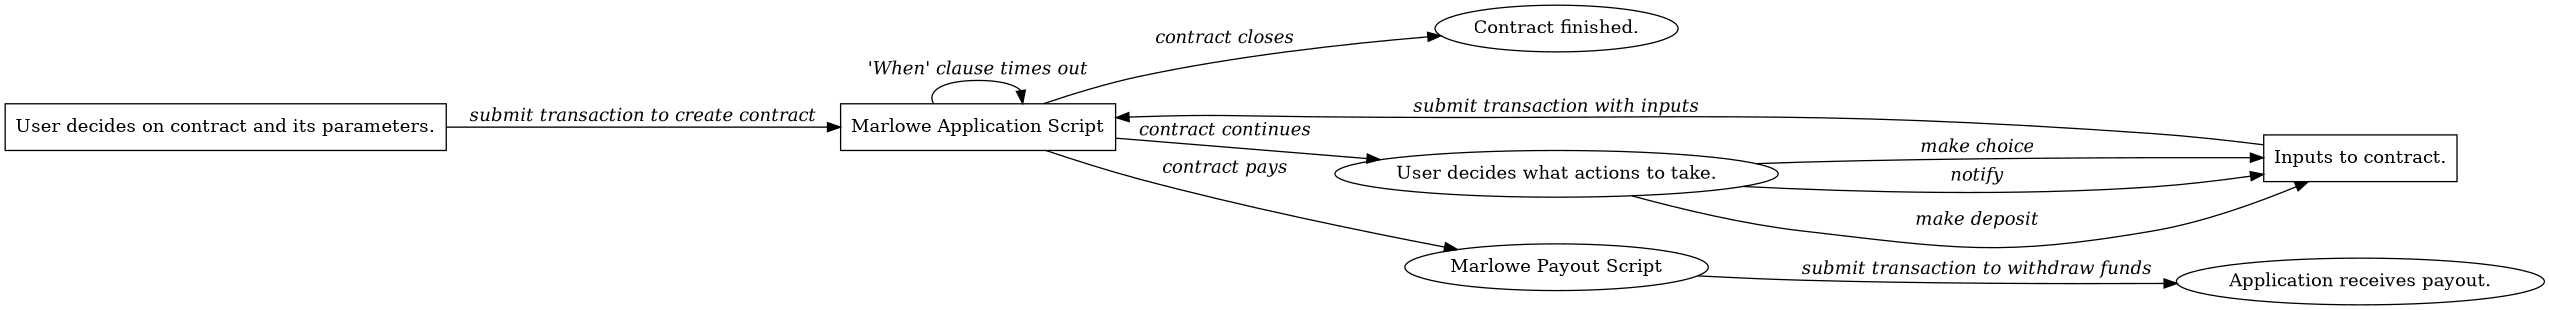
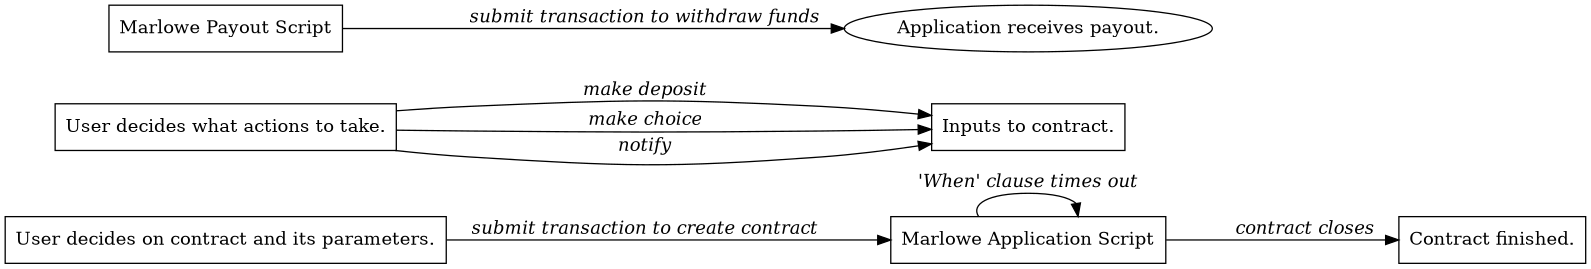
(1557, 29) -> (1492, 240)
(1697, 117) -> none
(1241, 148) -> none
(1557, 174) -> (226, 127)
(1244, 205) -> none
(1557, 267) -> (226, 29)
